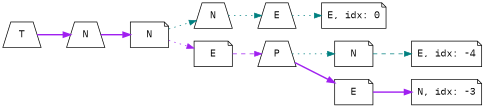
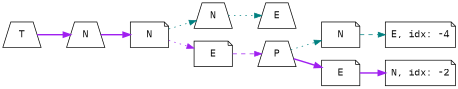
(354, 16) -> none
(447, 92) -> (420, 73)
